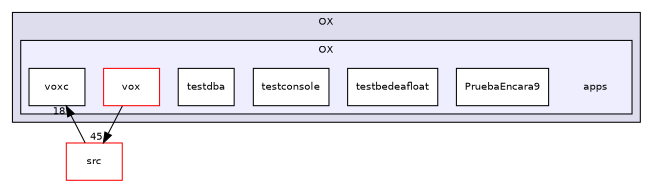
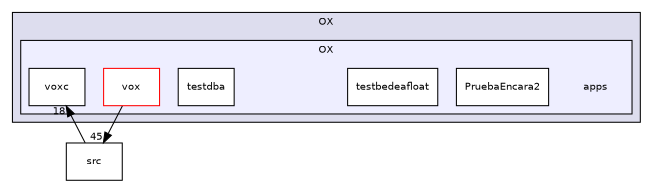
(291, 87) -> none
(503, 87) -> (503, 87)
(94, 162) -> (94, 162)
